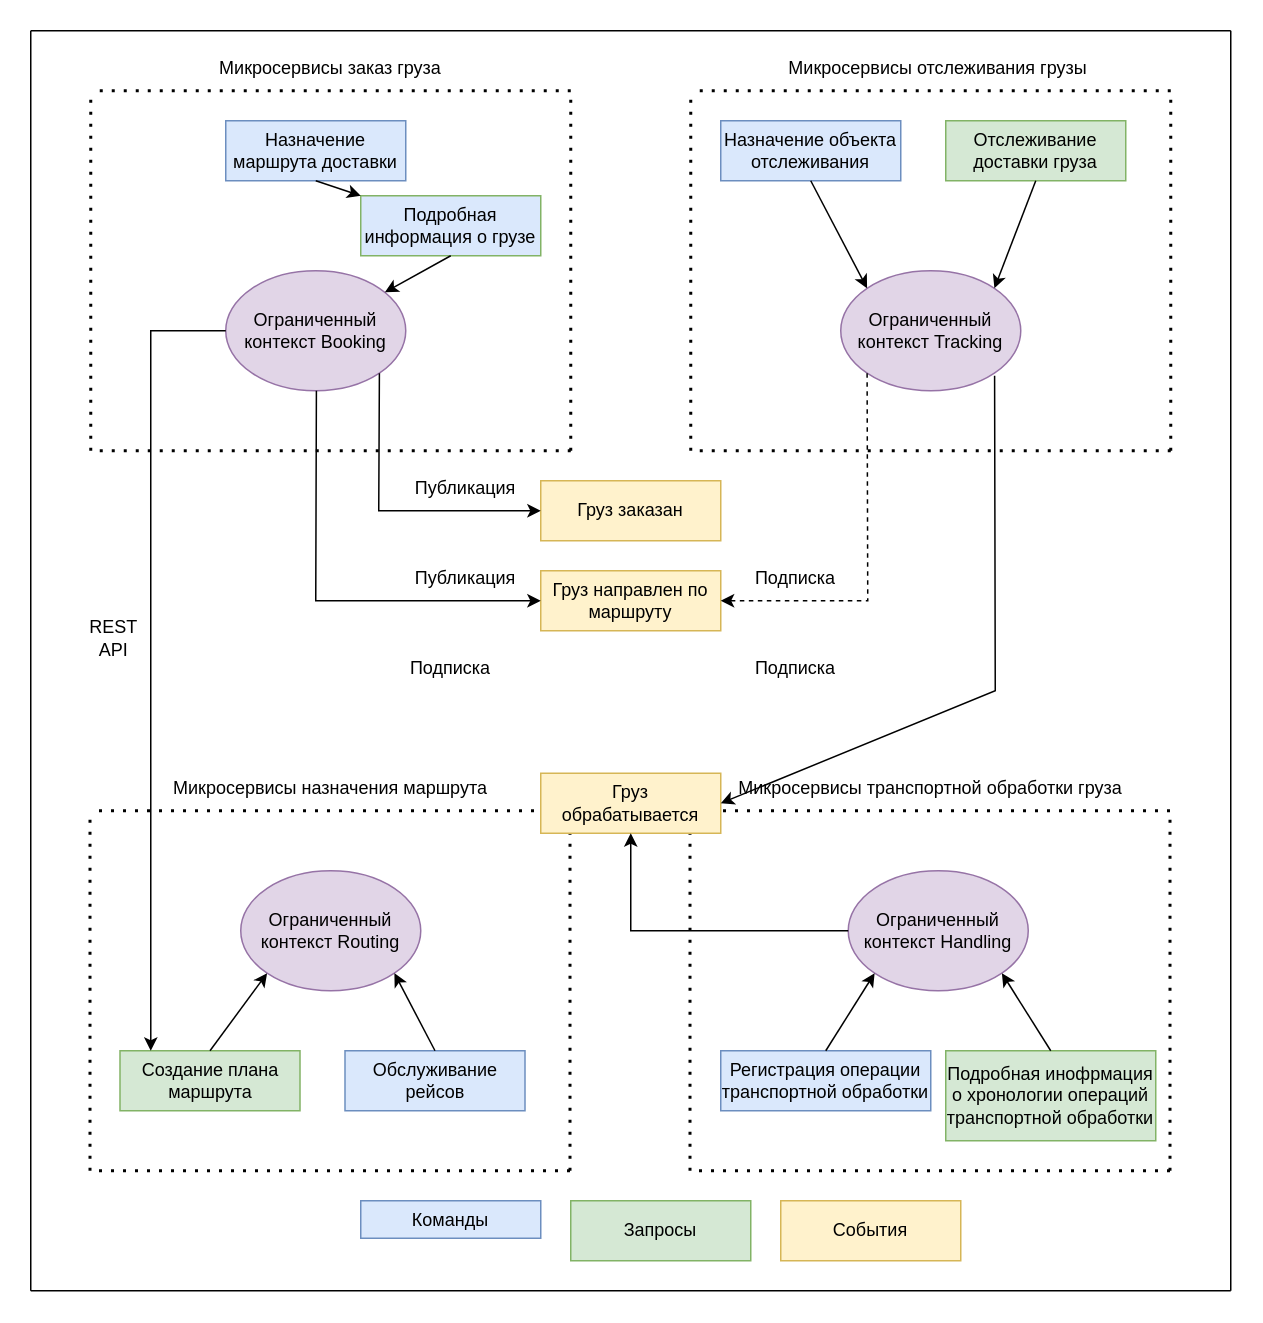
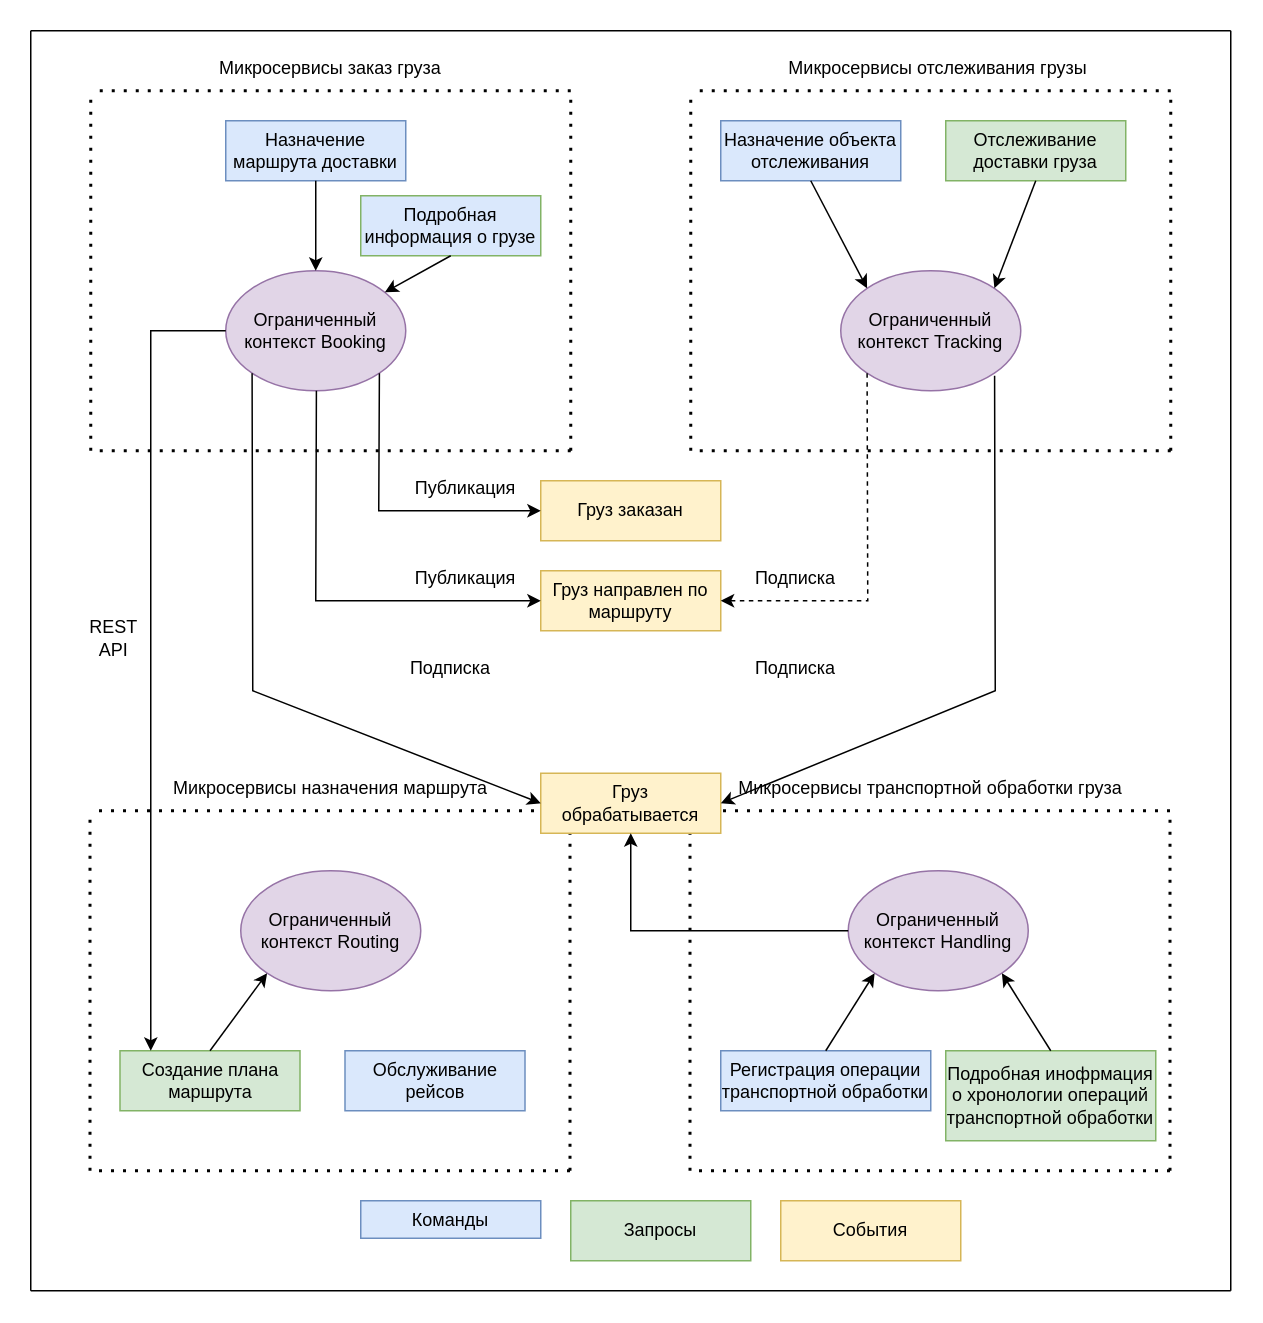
(333, 187) -> (316, 221)
none -> (253, 682)
(417, 1016) -> none
